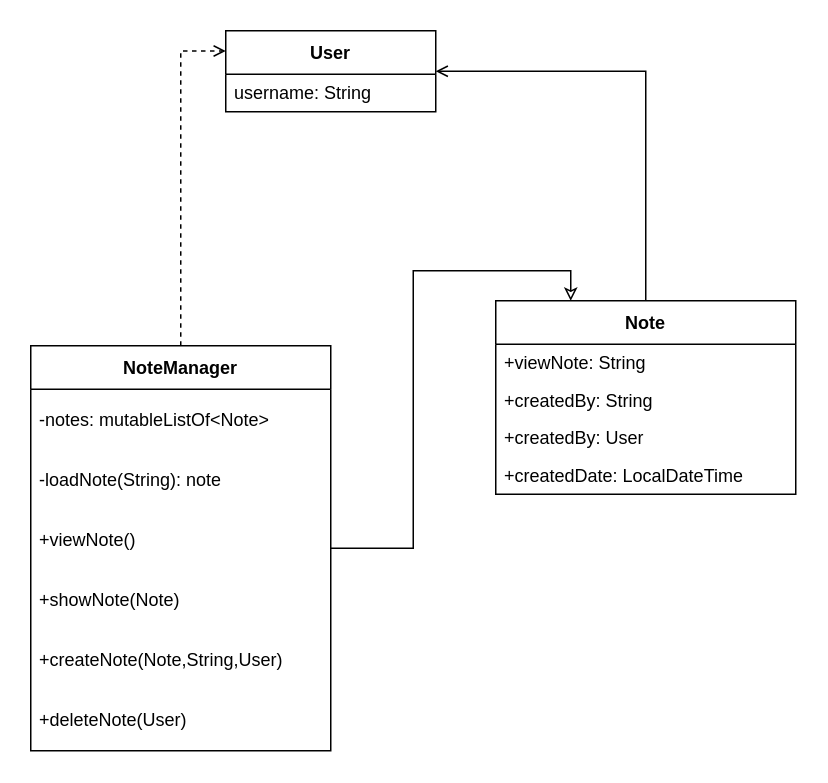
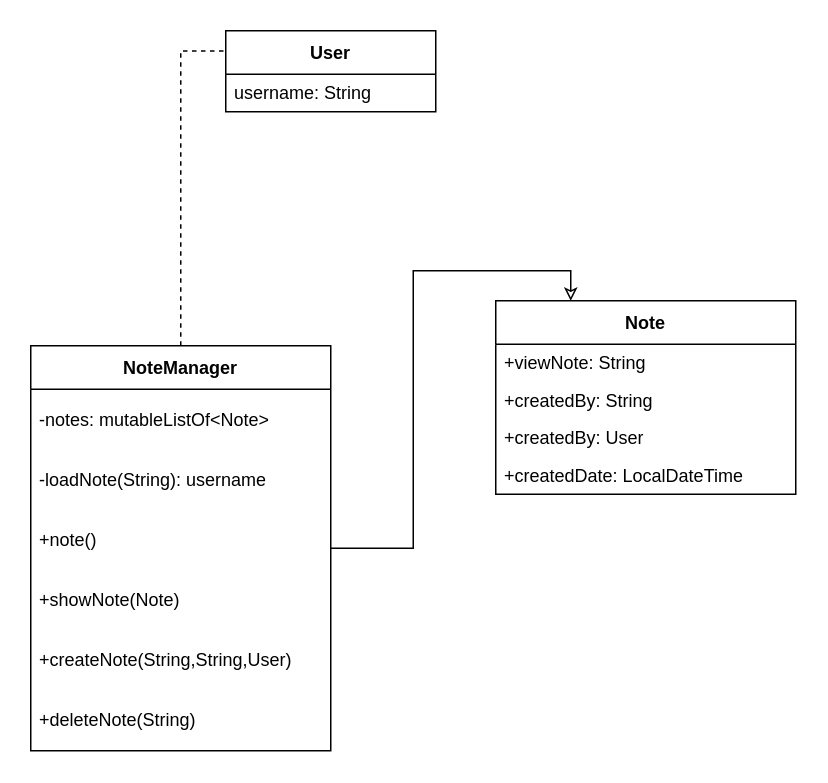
(218, 51) -> (220, 51)
(646, 83) -> none
(146, 481) -> (166, 481)
(93, 541) -> (75, 541)
(179, 661) -> (182, 661)
(123, 721) -> (131, 721)
